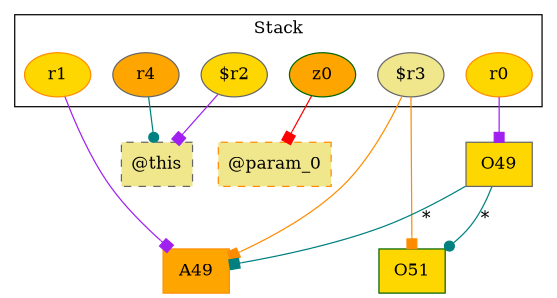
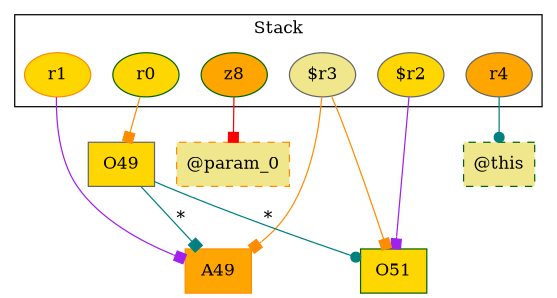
(323, 75) -> (234, 75)
(499, 75) -> (146, 75)
(499, 114) -> (135, 114)
(200, 115) -> (403, 167)
(157, 164) -> (499, 164)
